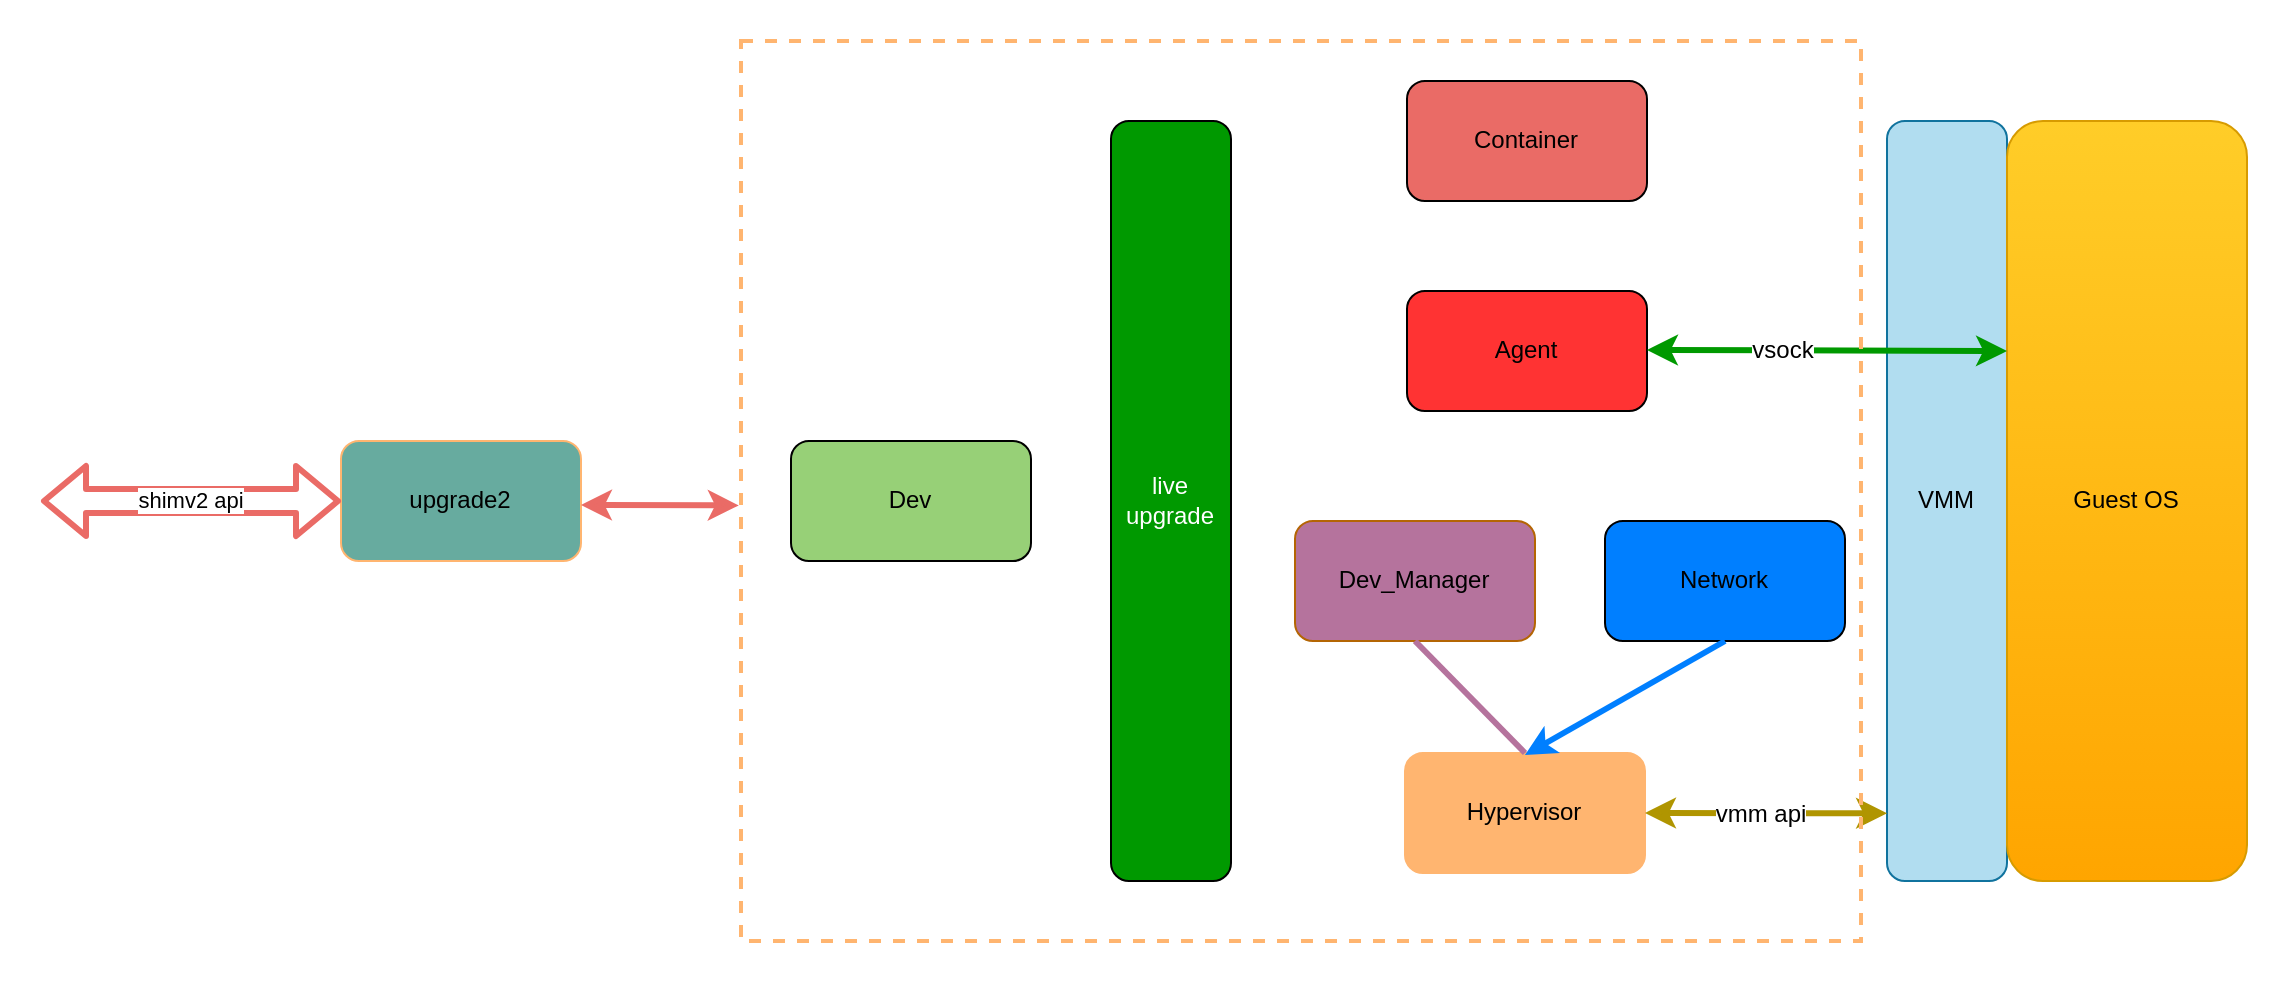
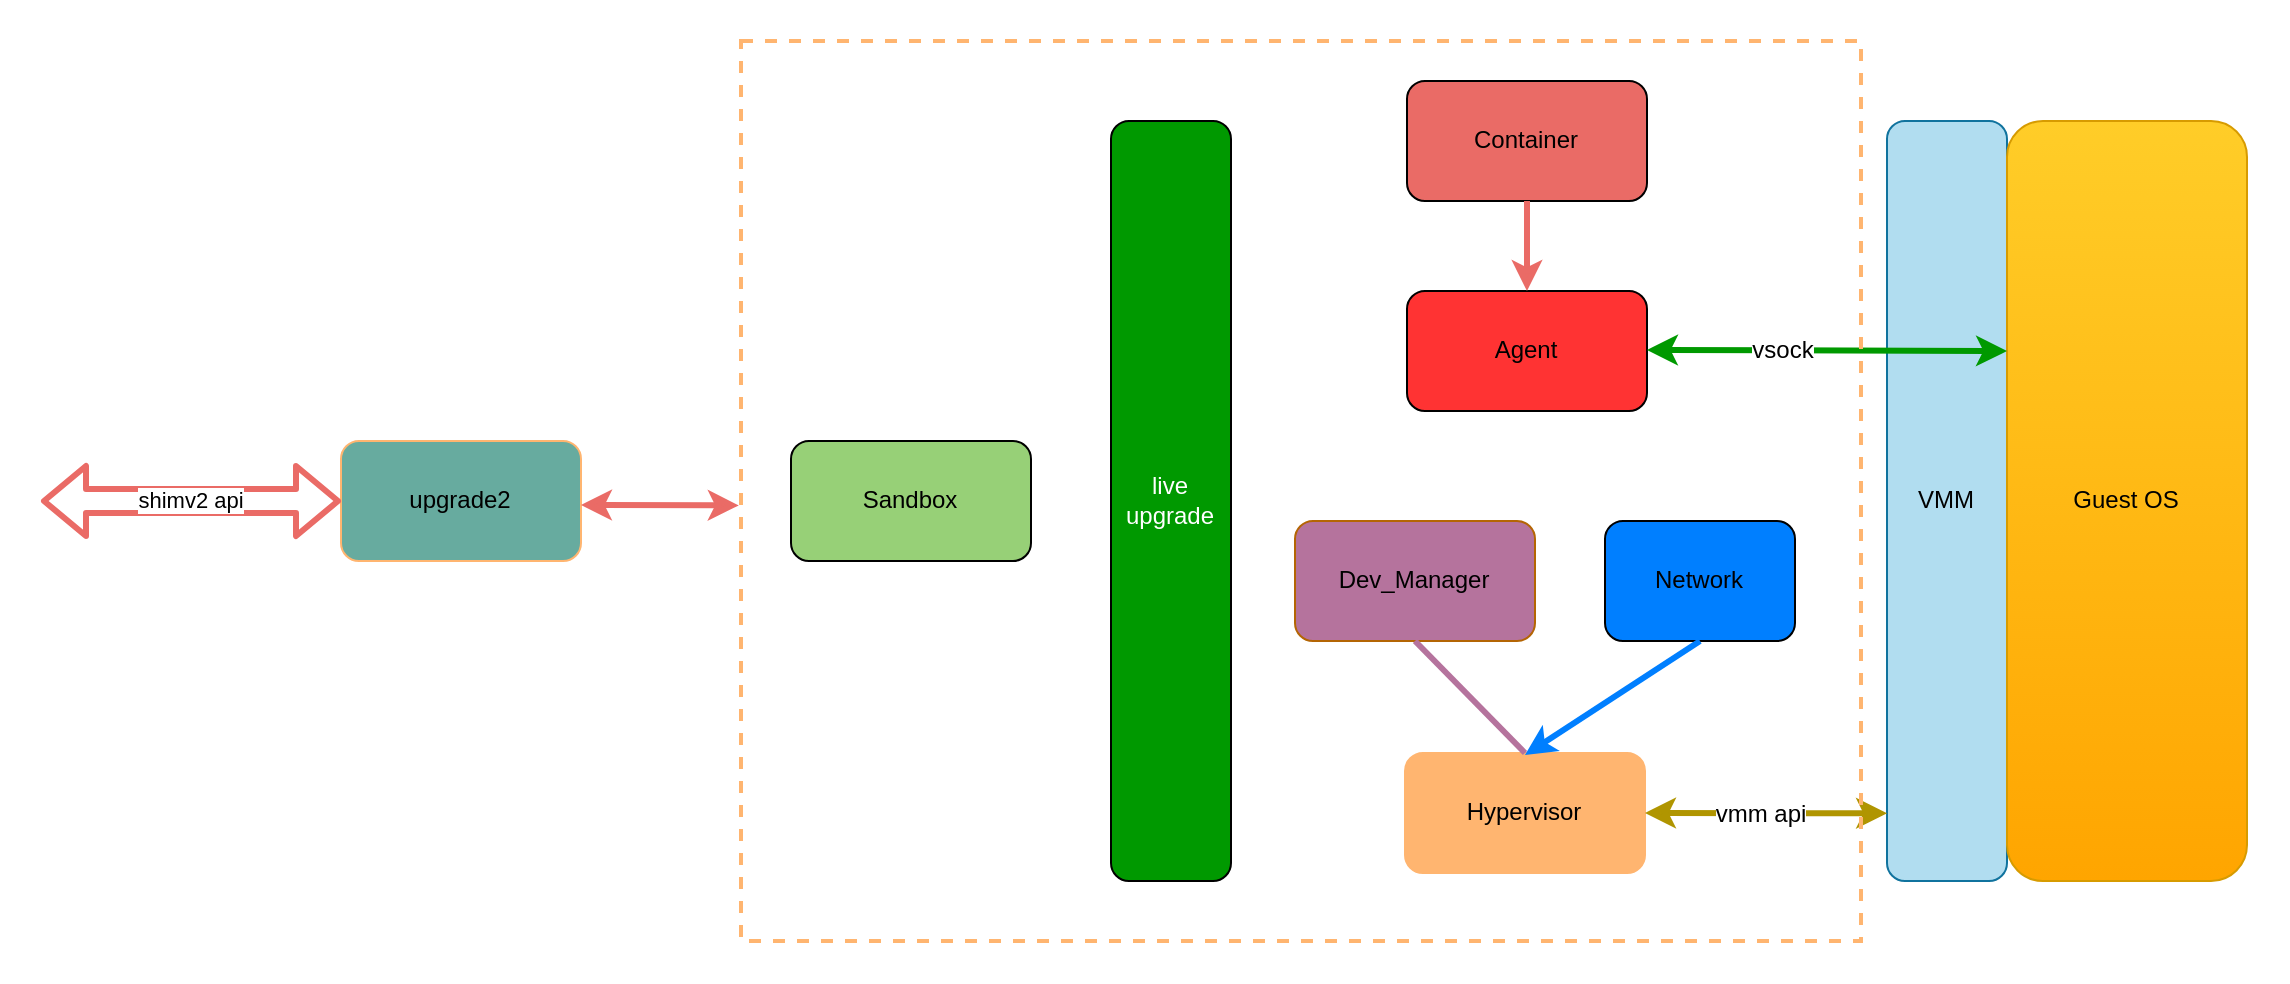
none -> (1527, 235)
(911, 501) -> (911, 501)
(1725, 581) -> (1700, 581)
